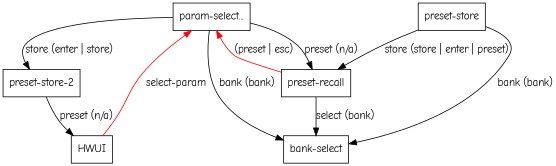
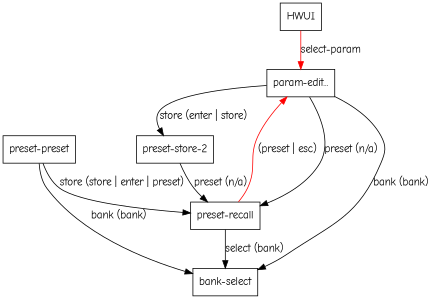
(212, 17) -> (301, 83)
(452, 17) -> (39, 149)
(55, 115) -> (189, 181)
